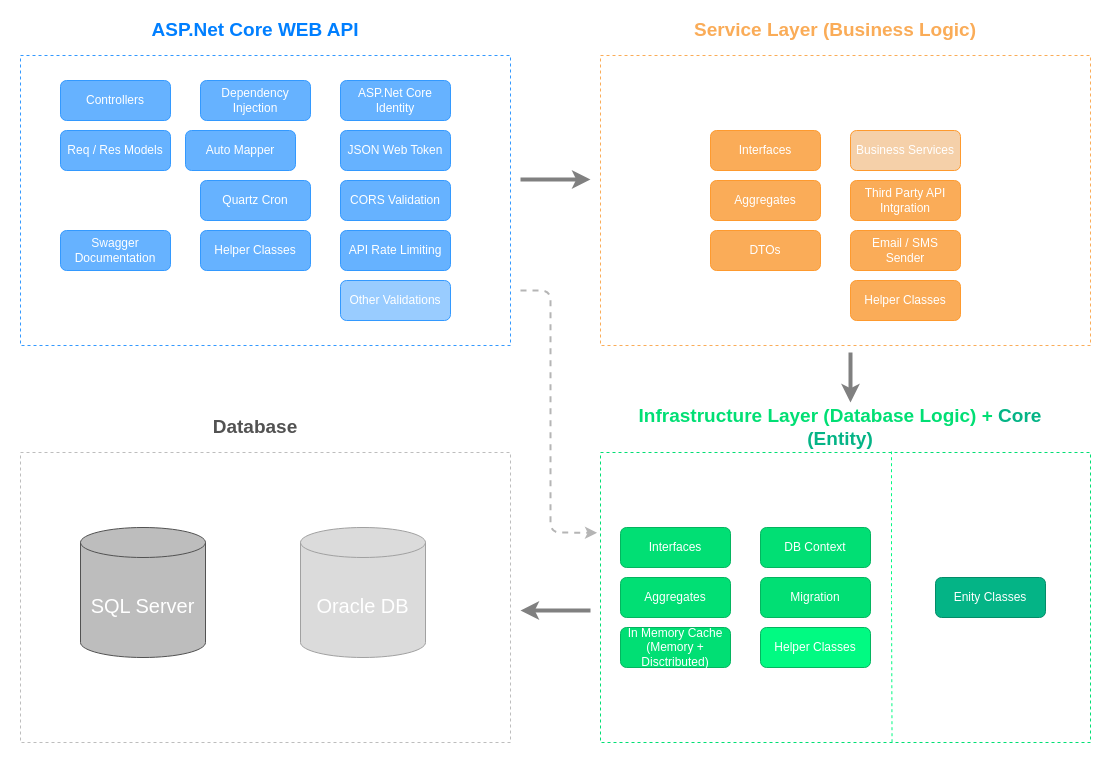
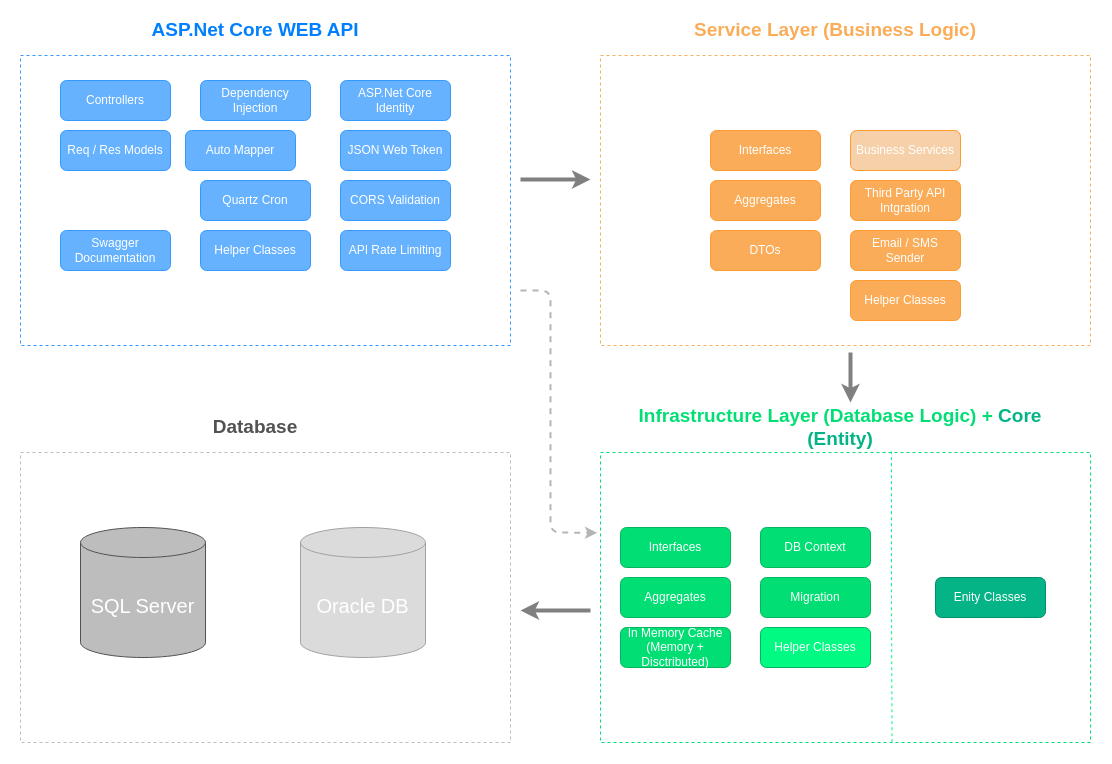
(396, 301) -> none
